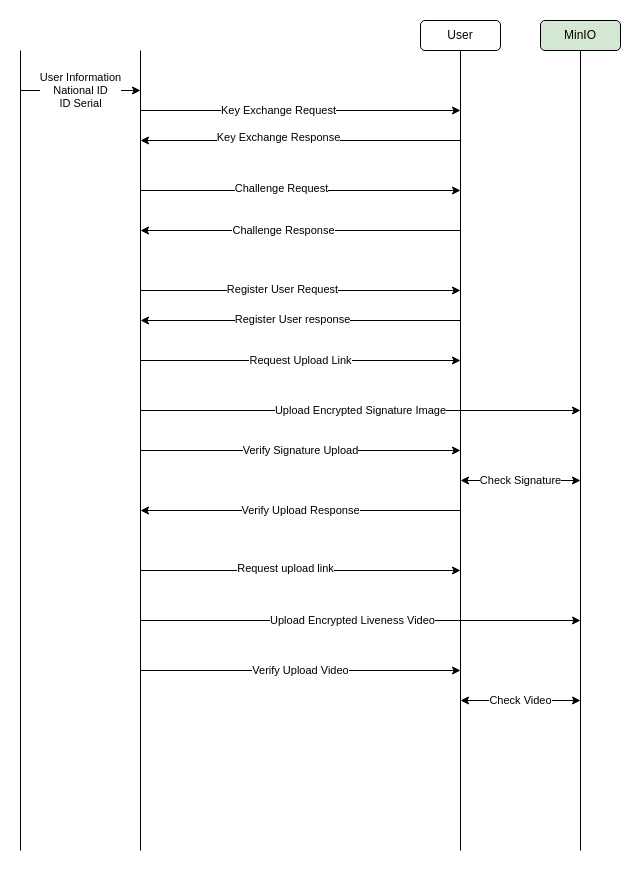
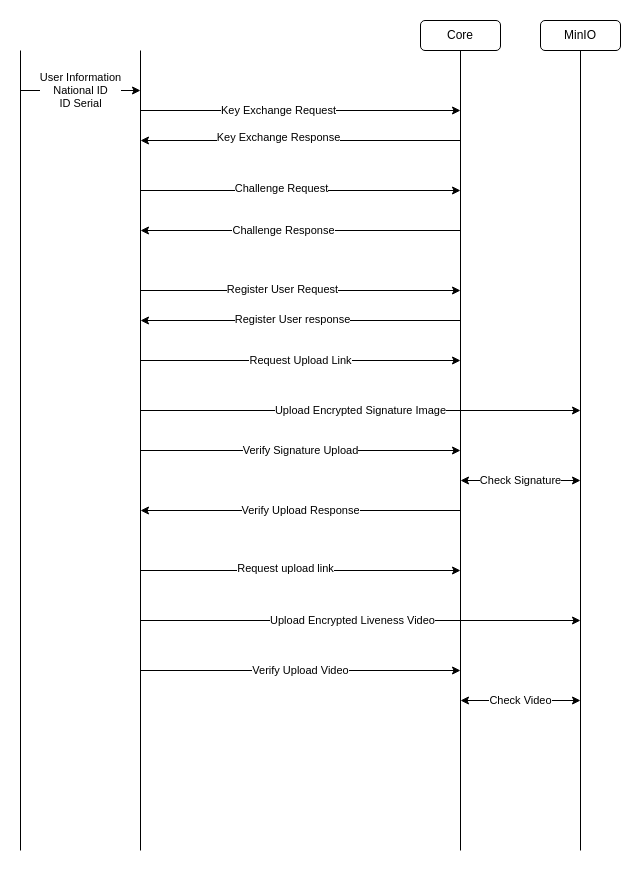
(461, 36) -> (461, 36)
(581, 36) -> (581, 36)
